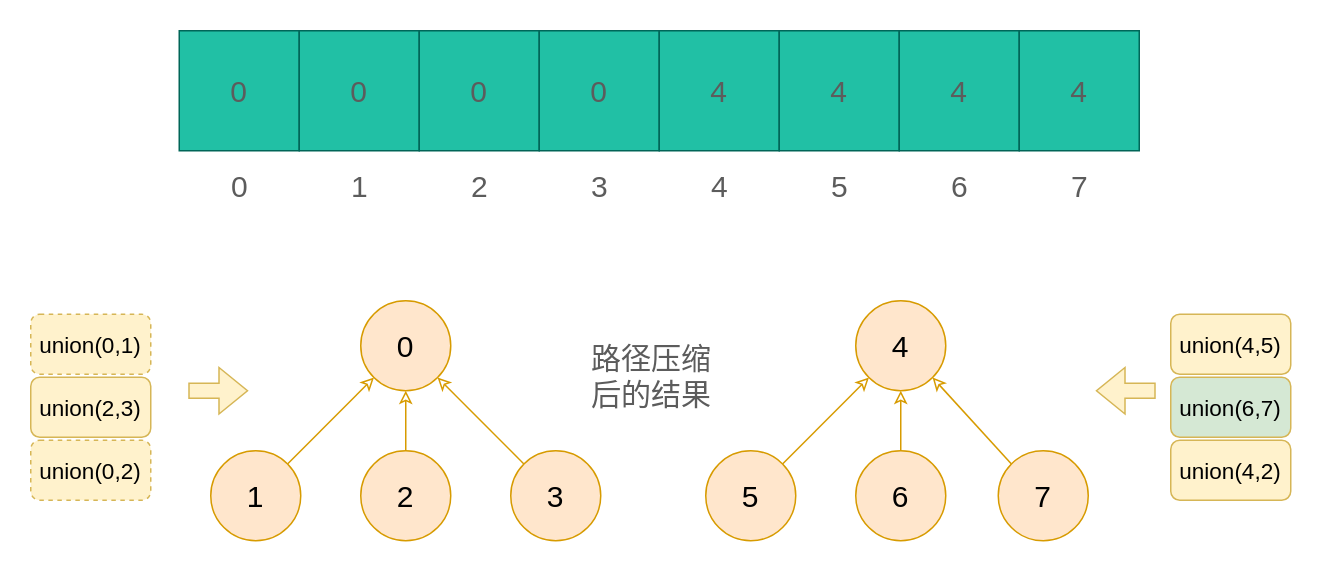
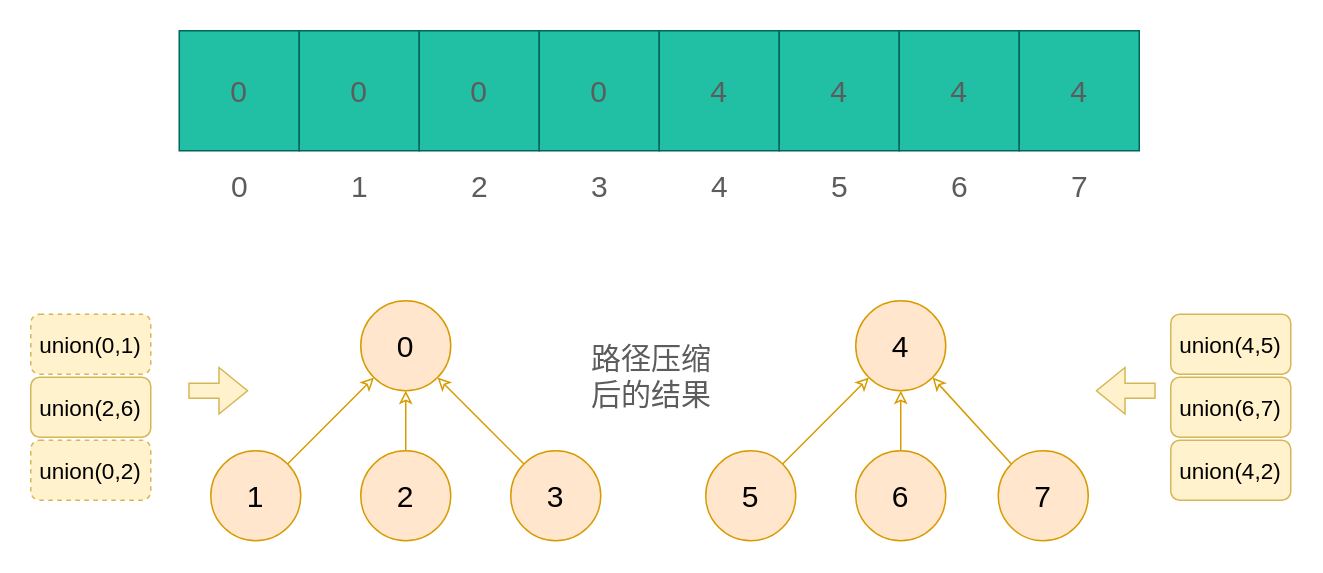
(91, 407) -> (91, 407)
(1231, 407) -> (1231, 407)
